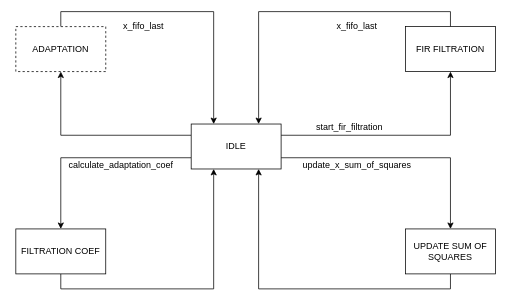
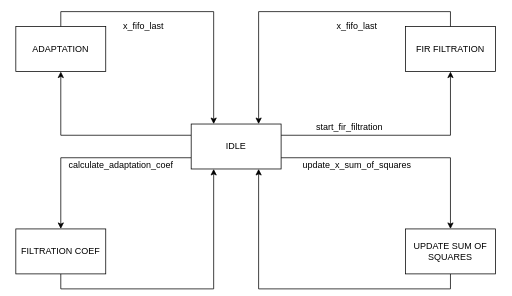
(60, 49) -> (60, 49)
